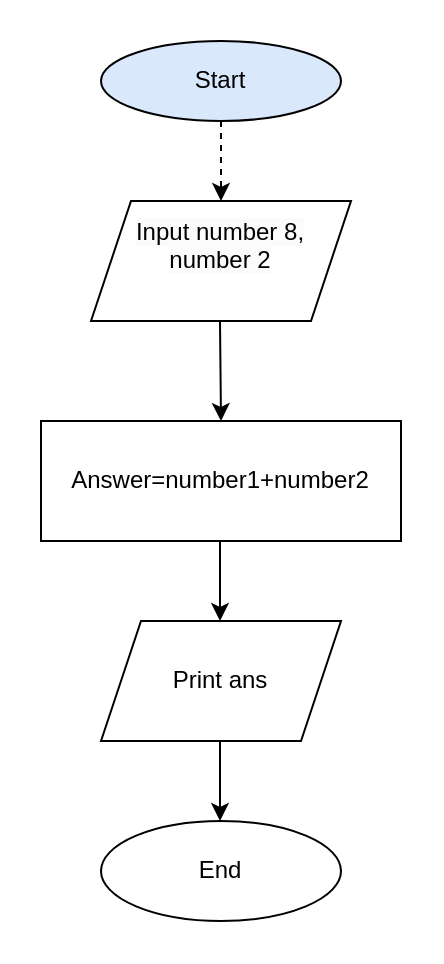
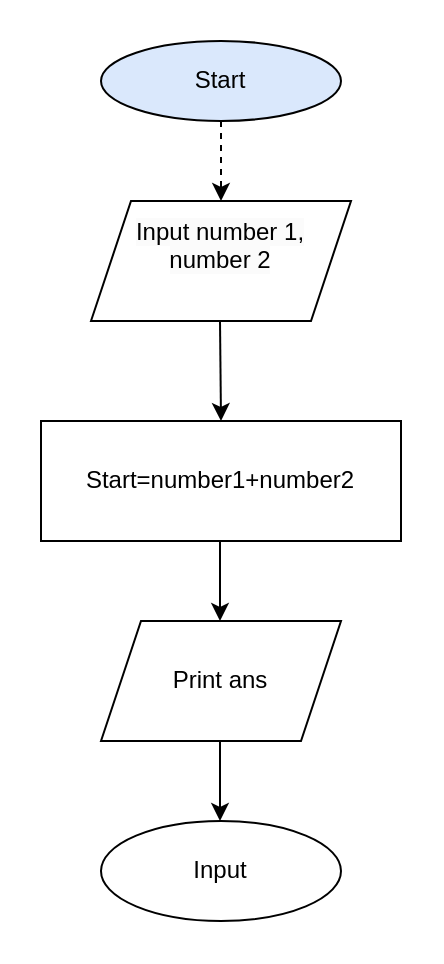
(221, 261) -> (221, 261)
(221, 481) -> (221, 481)
(221, 871) -> (221, 871)
